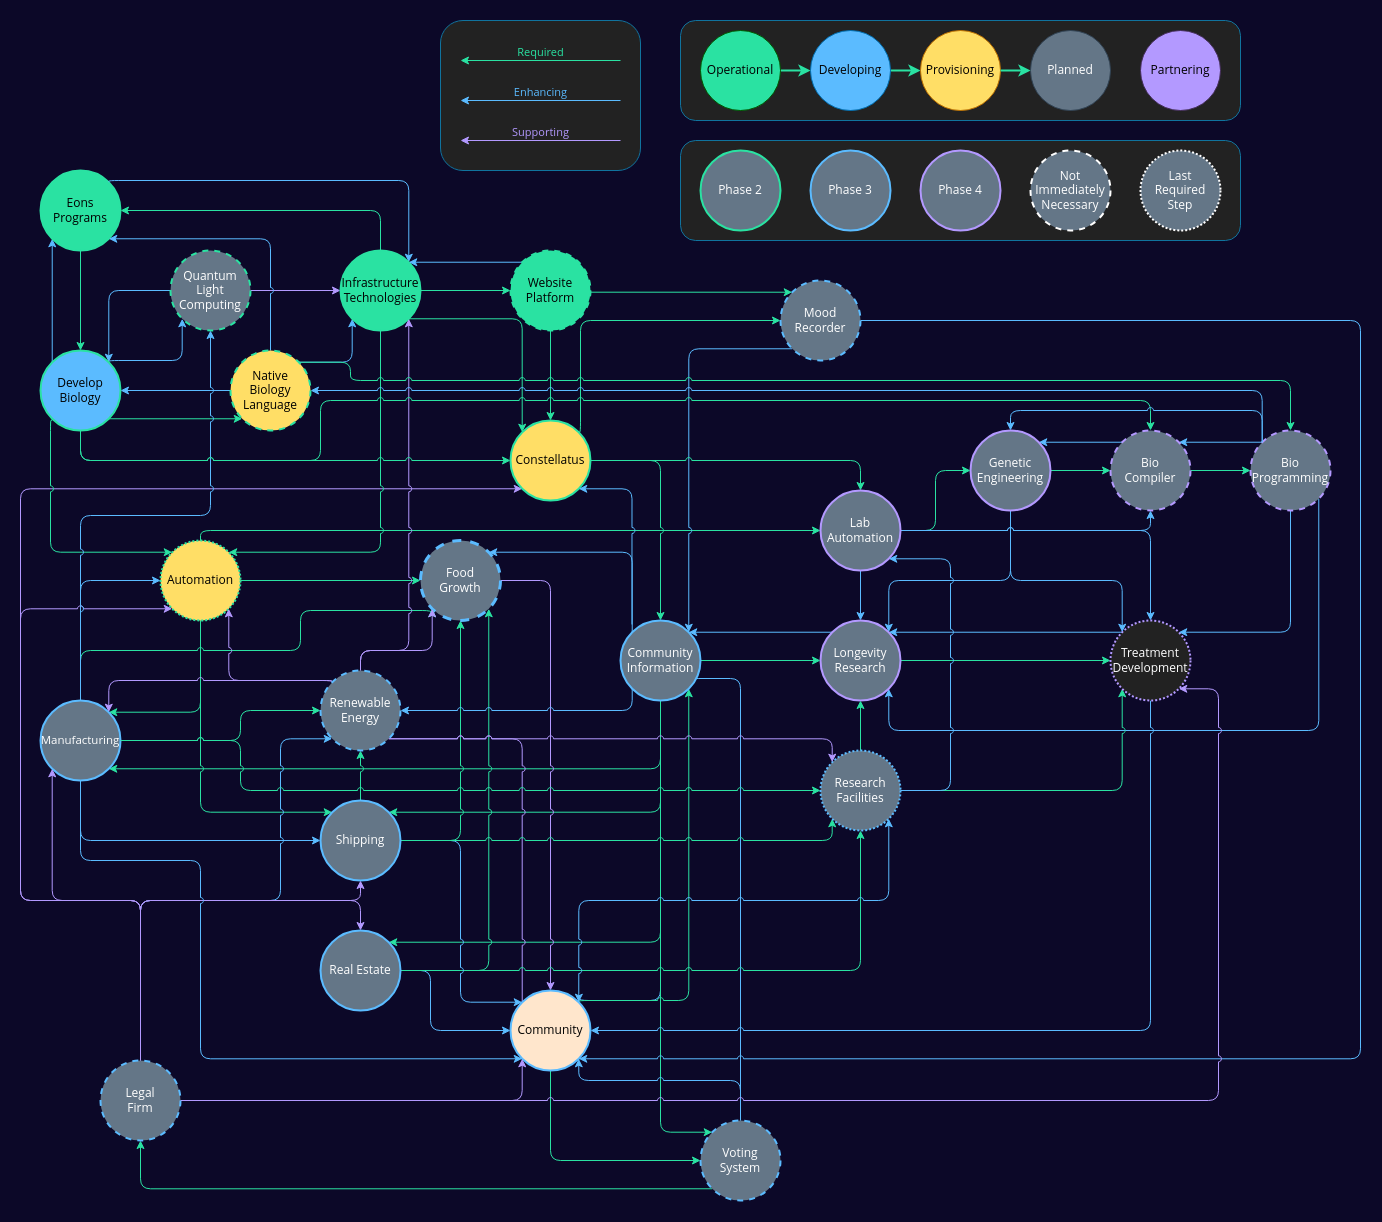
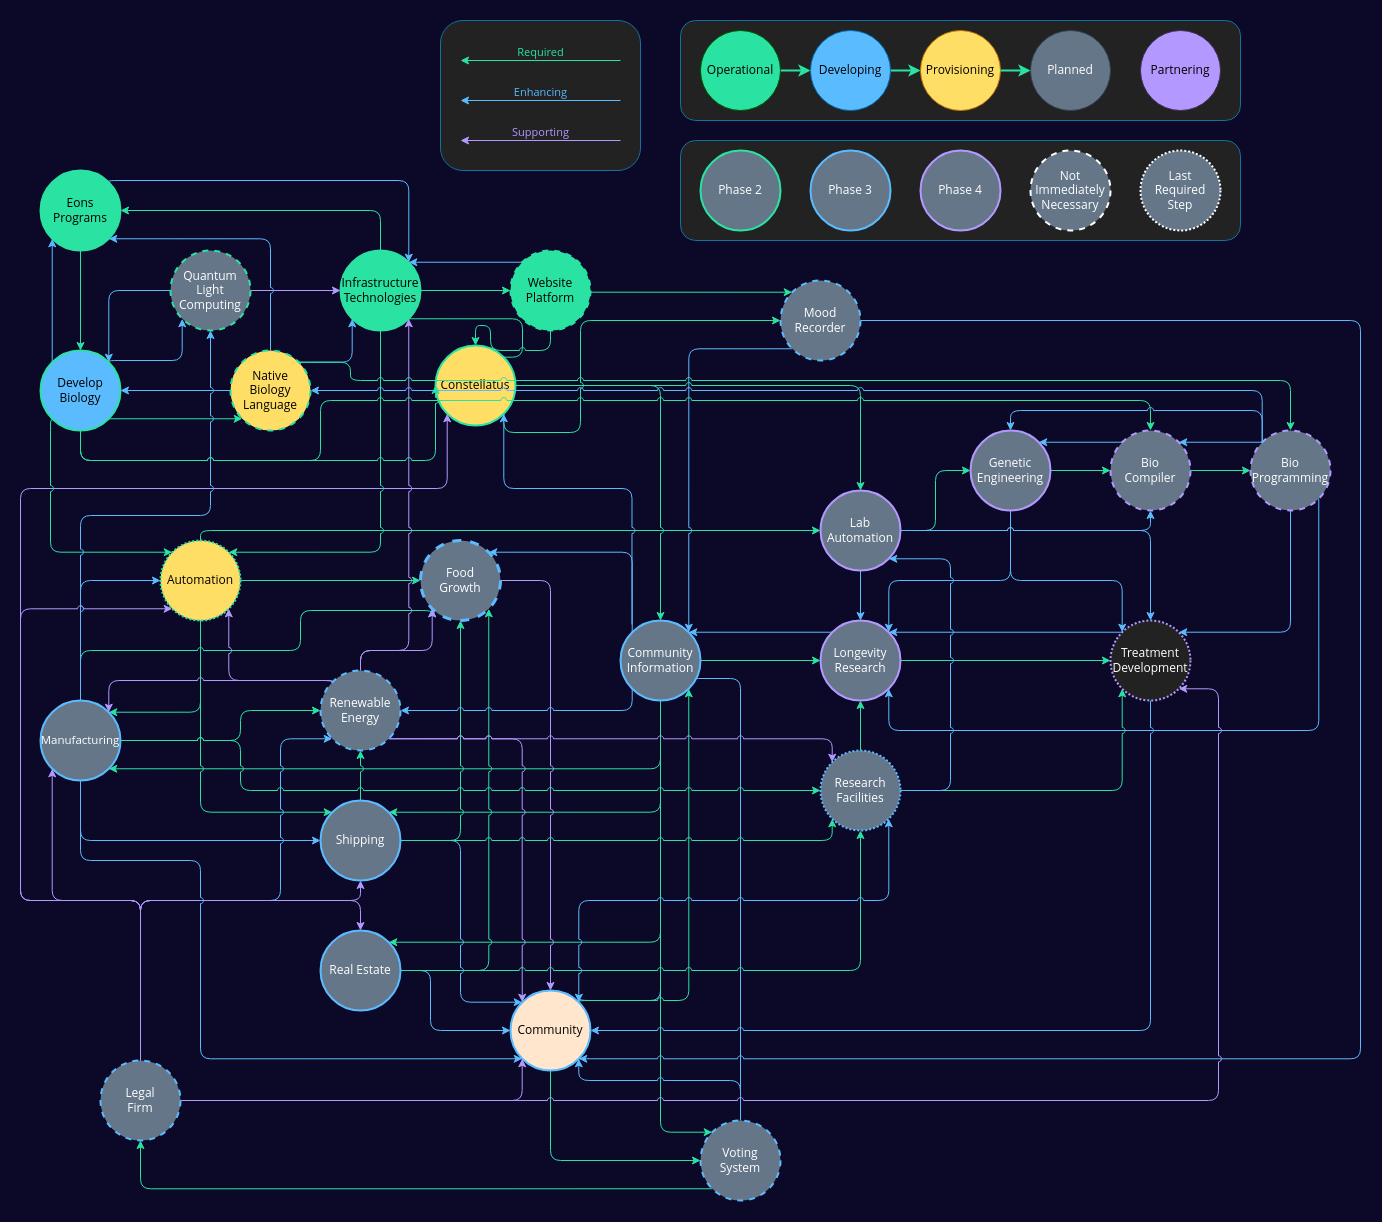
(551, 461) -> (476, 386)
(522, 996) -> (522, 994)
